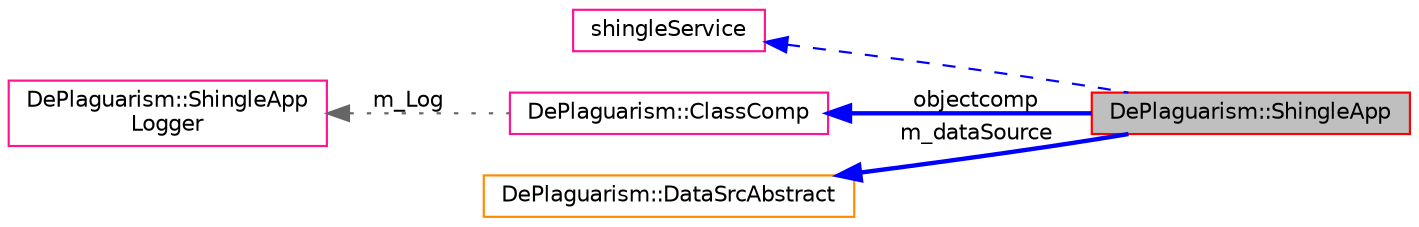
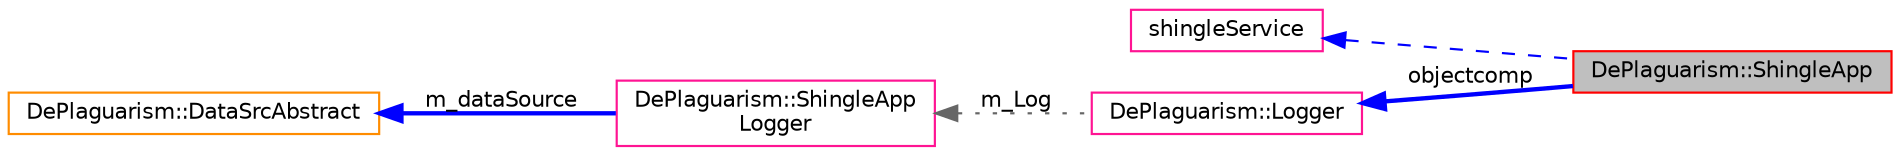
(669, 113) -> (1227, 113)
(995, 154) -> (509, 113)
